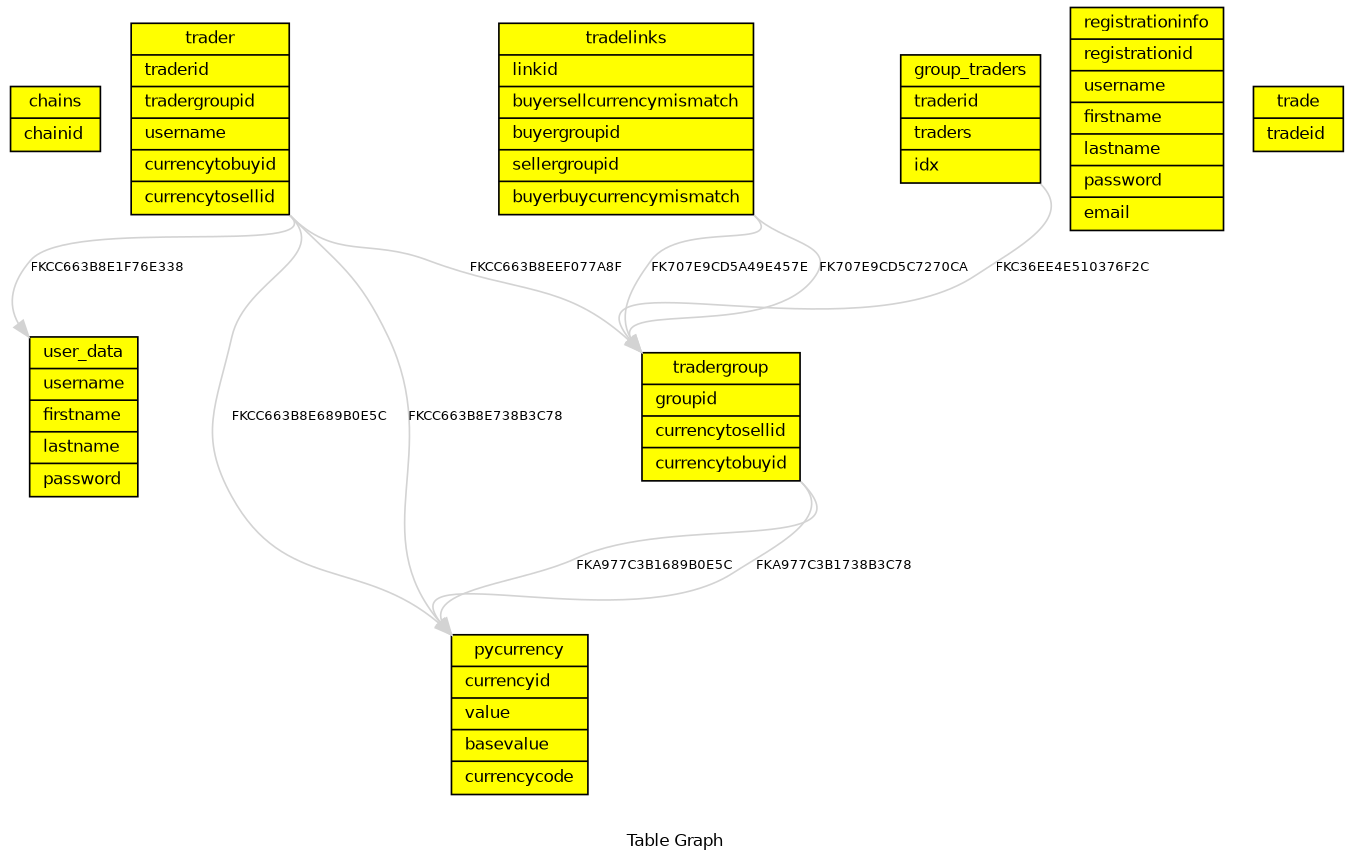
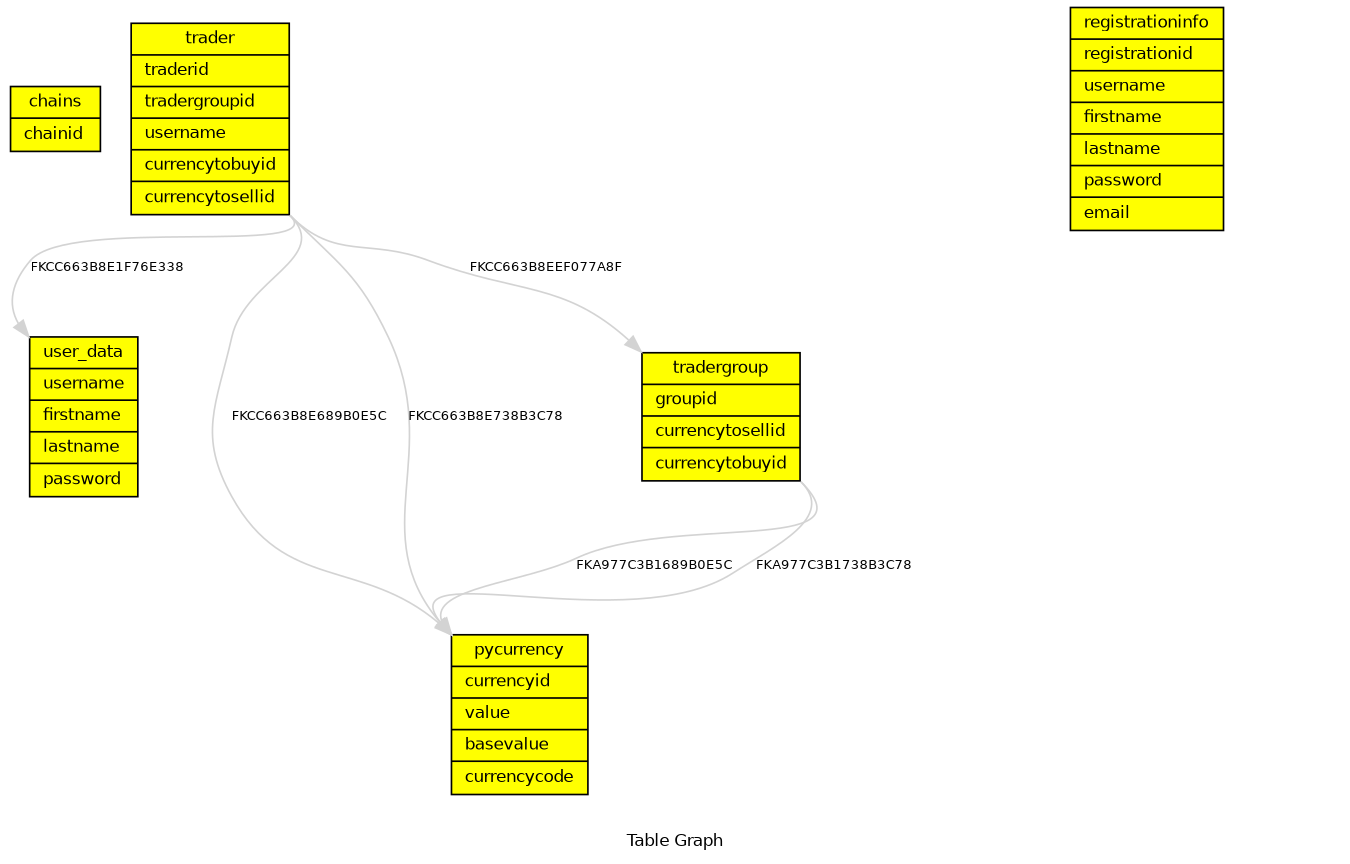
(626, 119) -> none
(971, 119) -> none
(1298, 119) -> none
